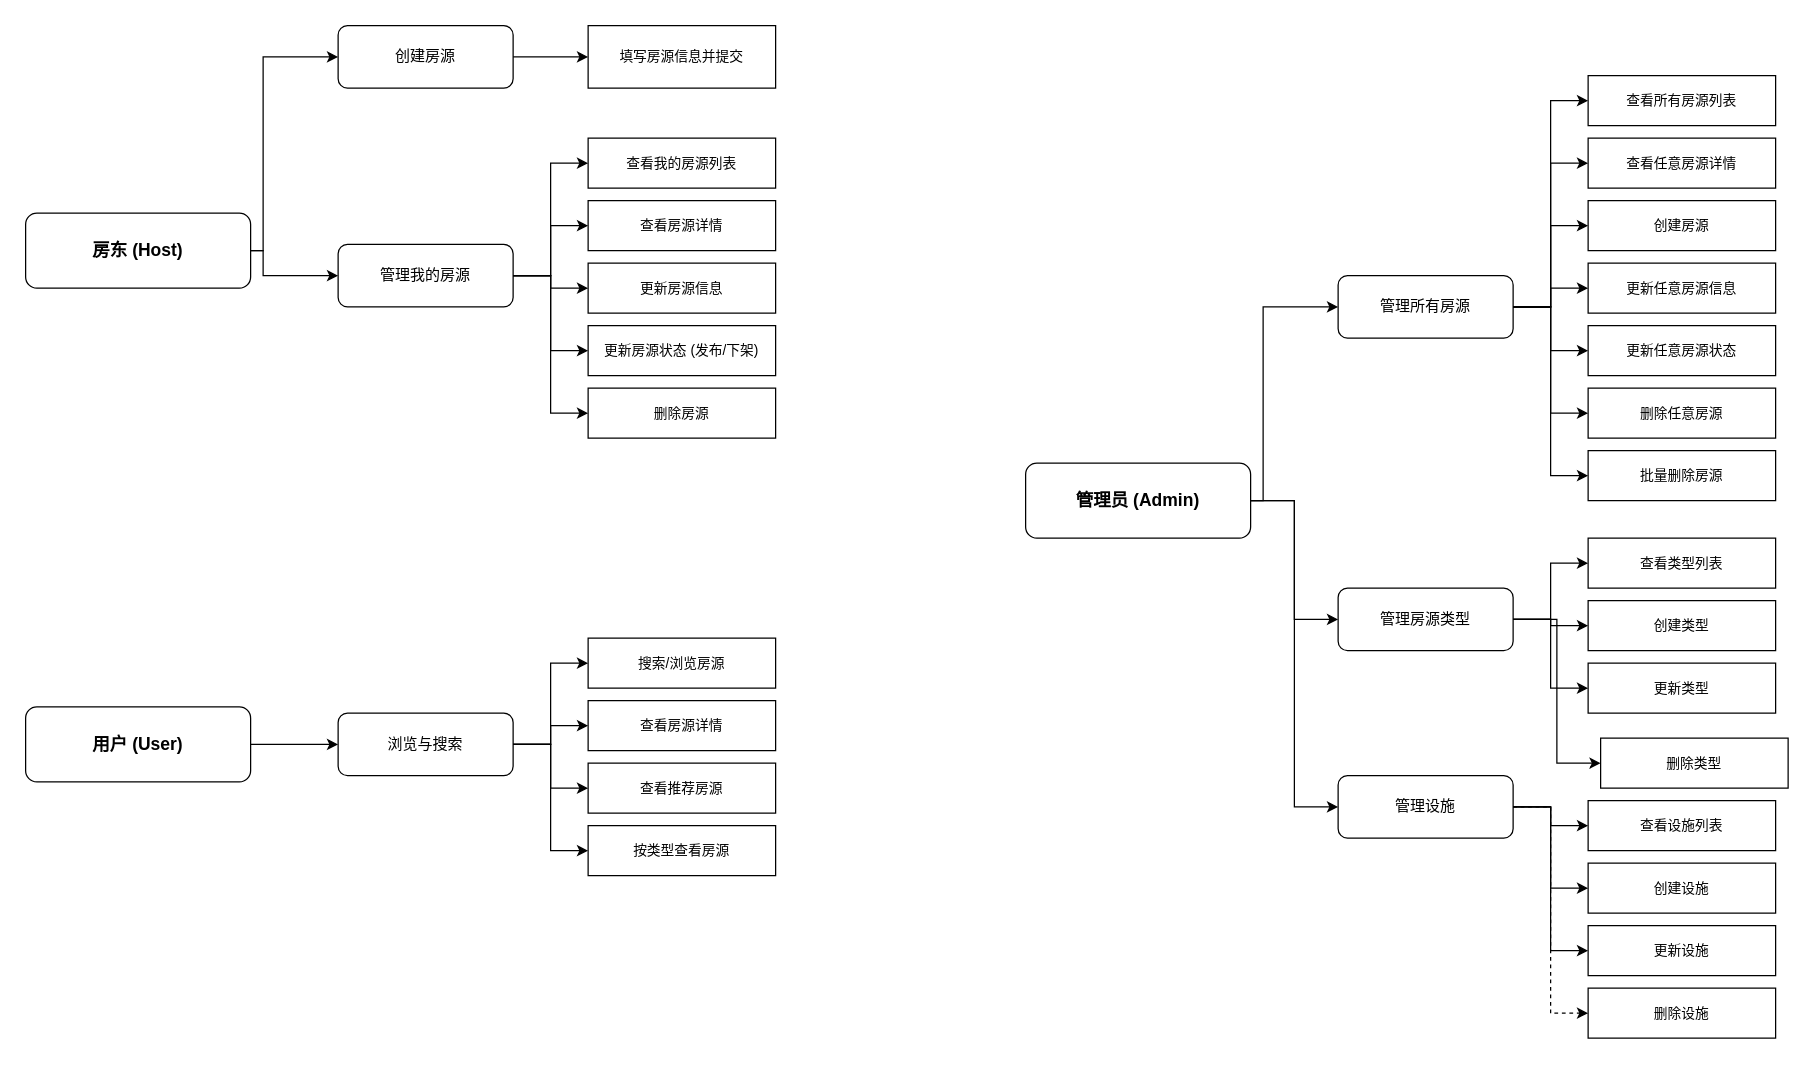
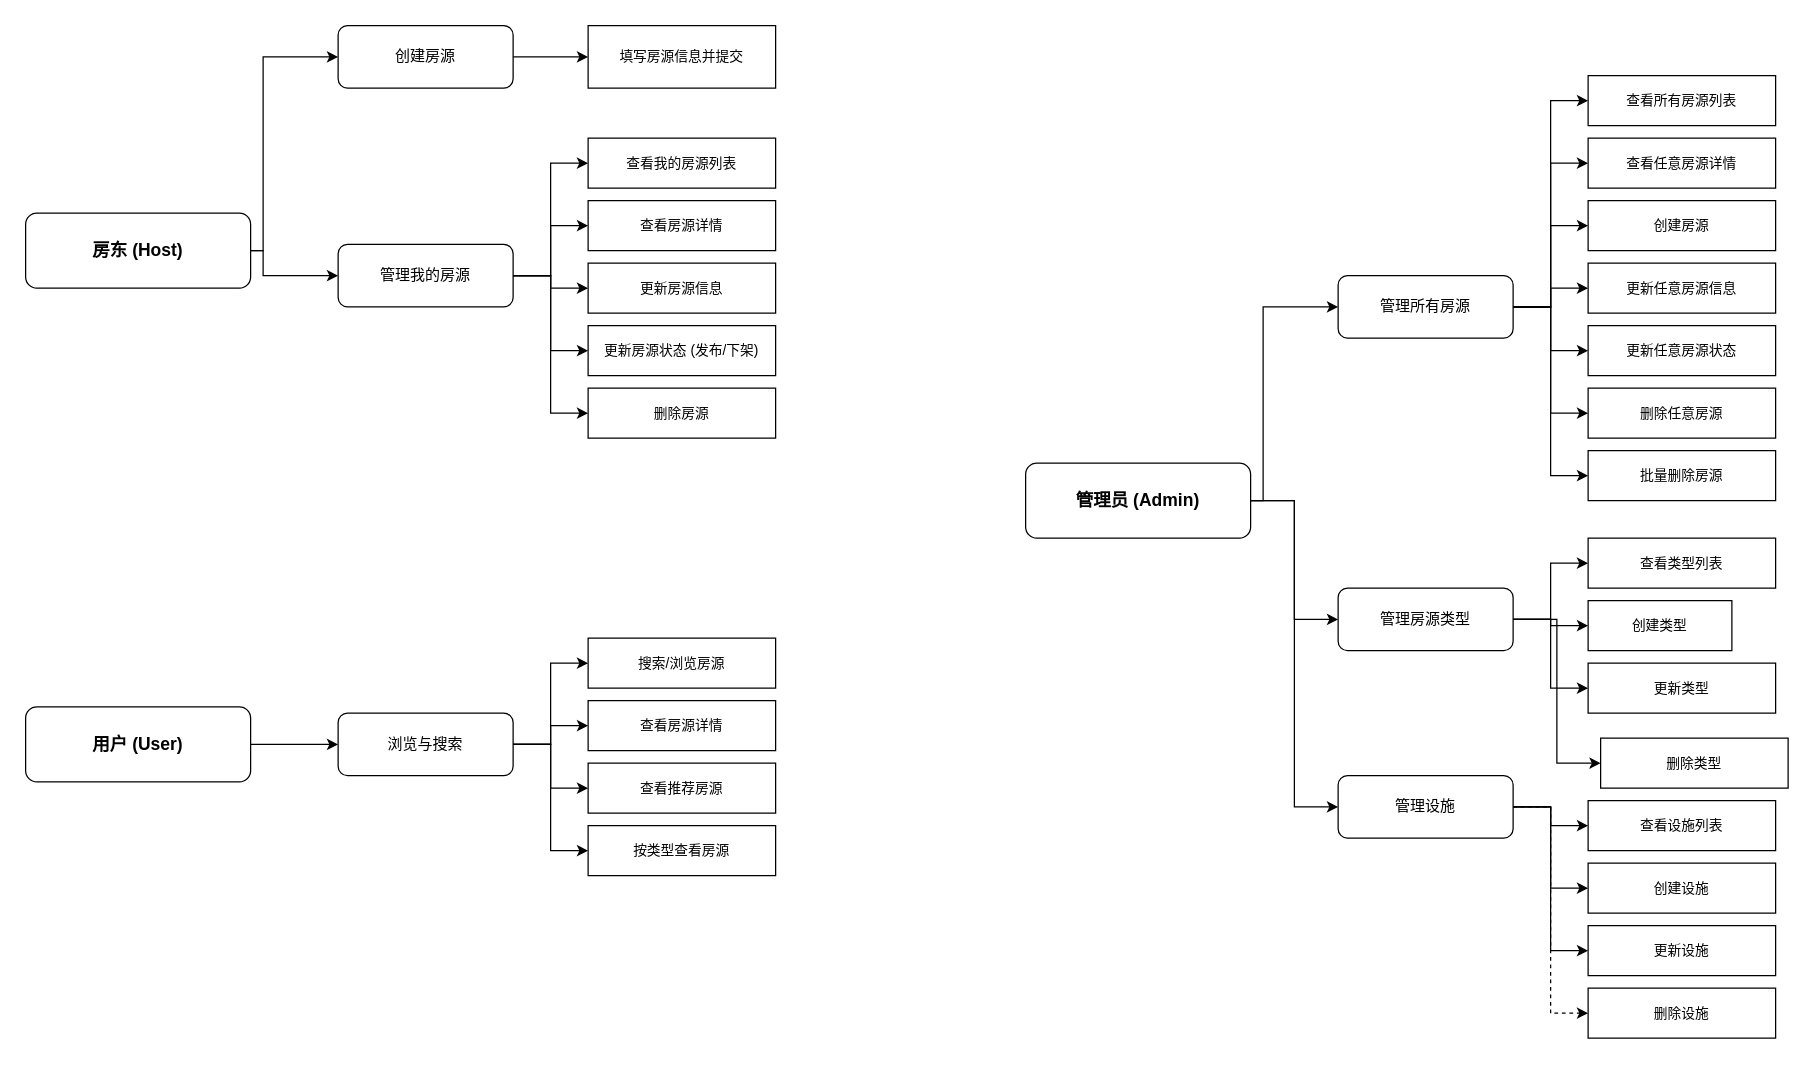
(1682, 626) -> (1660, 626)
